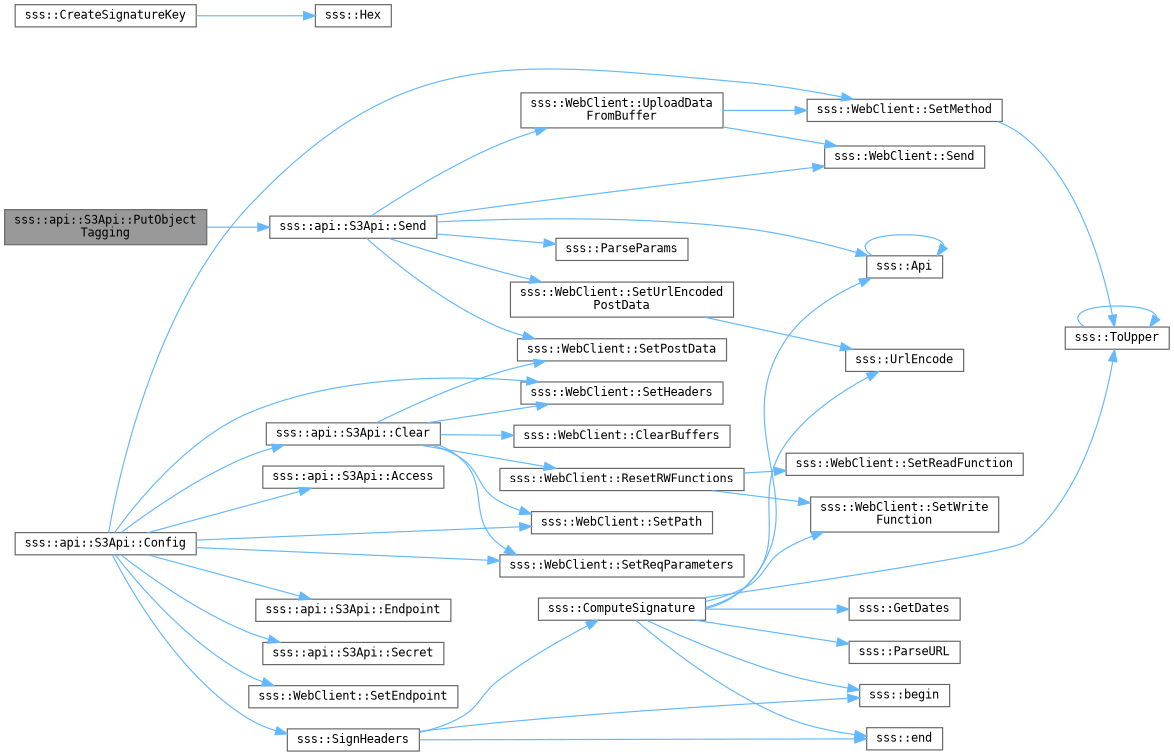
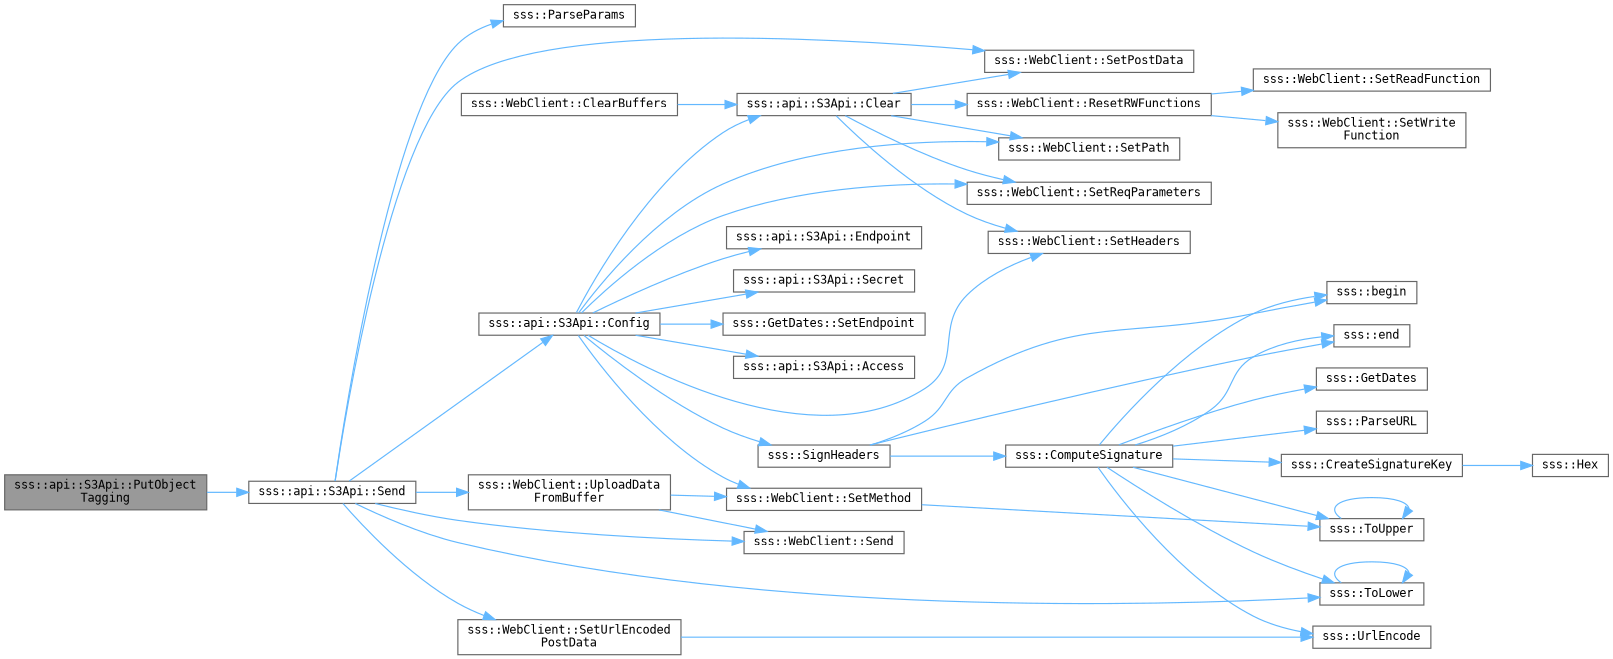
(905, 267) -> (1372, 594)
none -> (446, 412)
(471, 435) -> (701, 105)
(774, 558) -> (1221, 460)
(353, 697) -> (824, 324)
